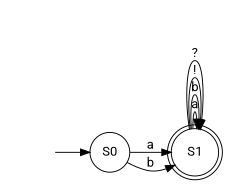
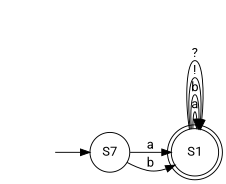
(110, 152) -> (110, 152)
